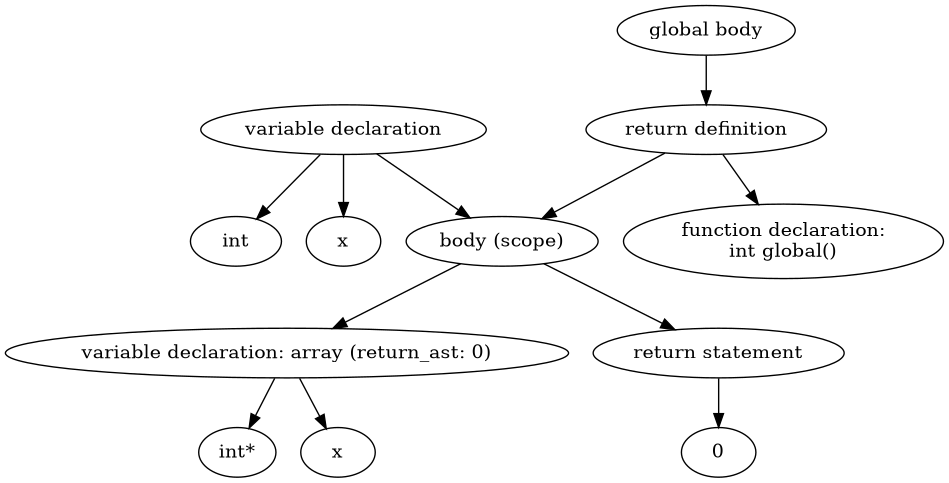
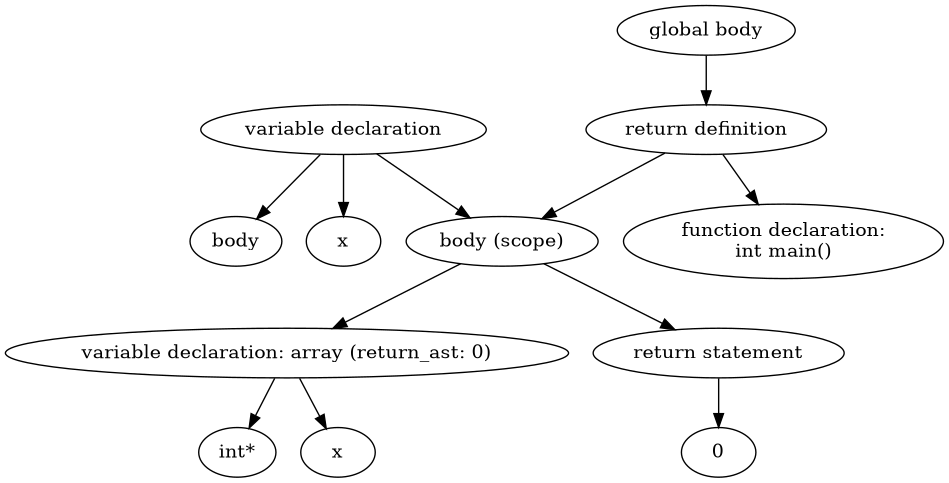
(236, 241) -> (236, 241)
(783, 241) -> (783, 241)
